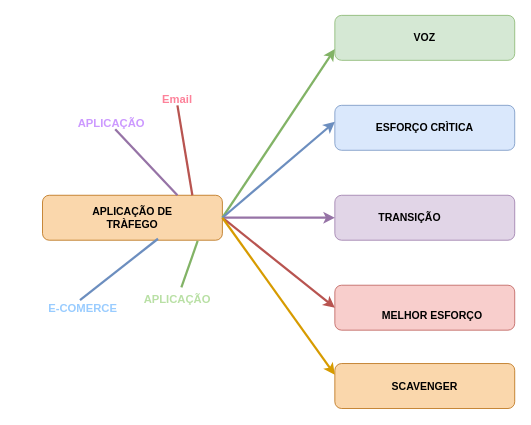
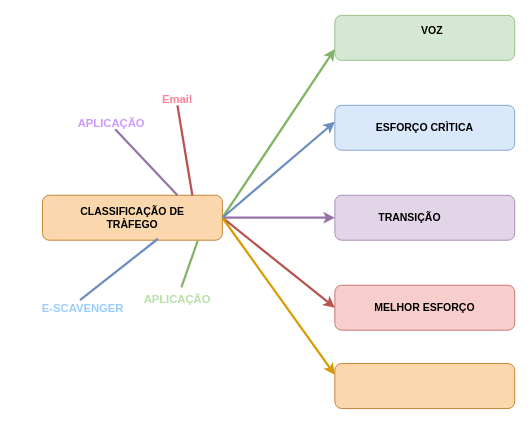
(425, 38) -> (432, 30)
(132, 218) -> (132, 218)
(83, 308) -> (83, 308)
(432, 315) -> (425, 308)
(425, 386) -> none
